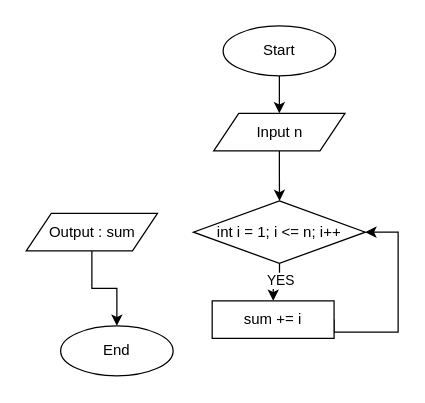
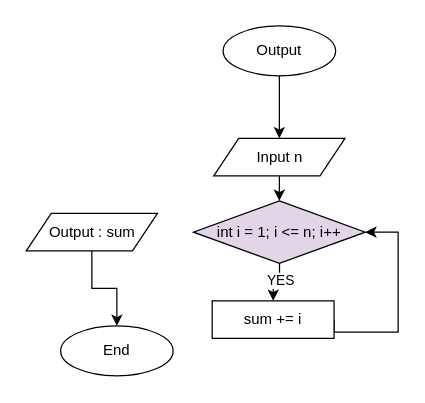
(279, 51) -> (279, 51)
(279, 132) -> (279, 157)
(279, 232) -> (279, 232)
